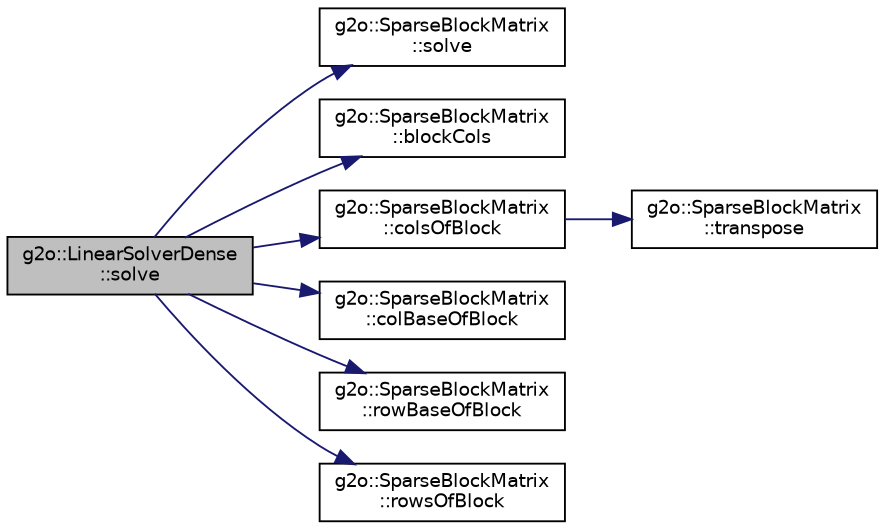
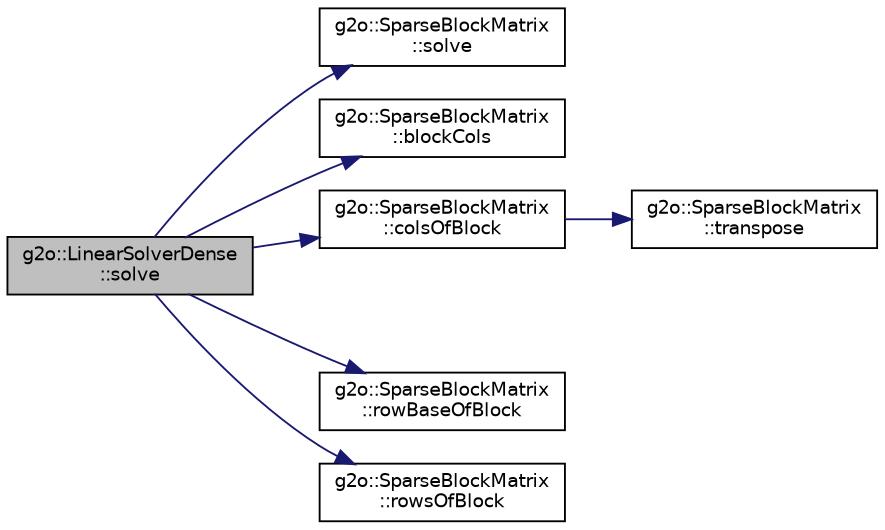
(442, 310) -> none
